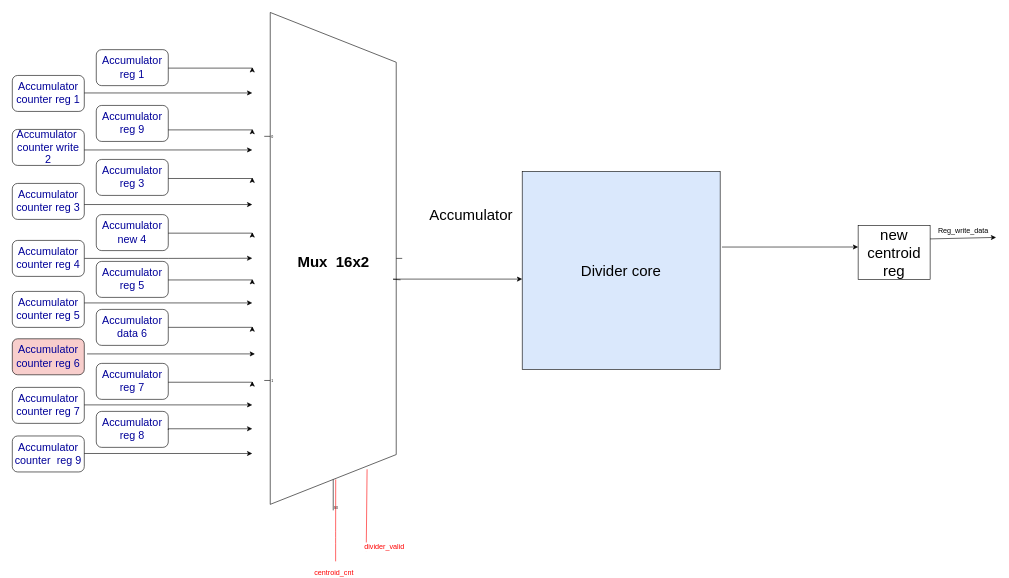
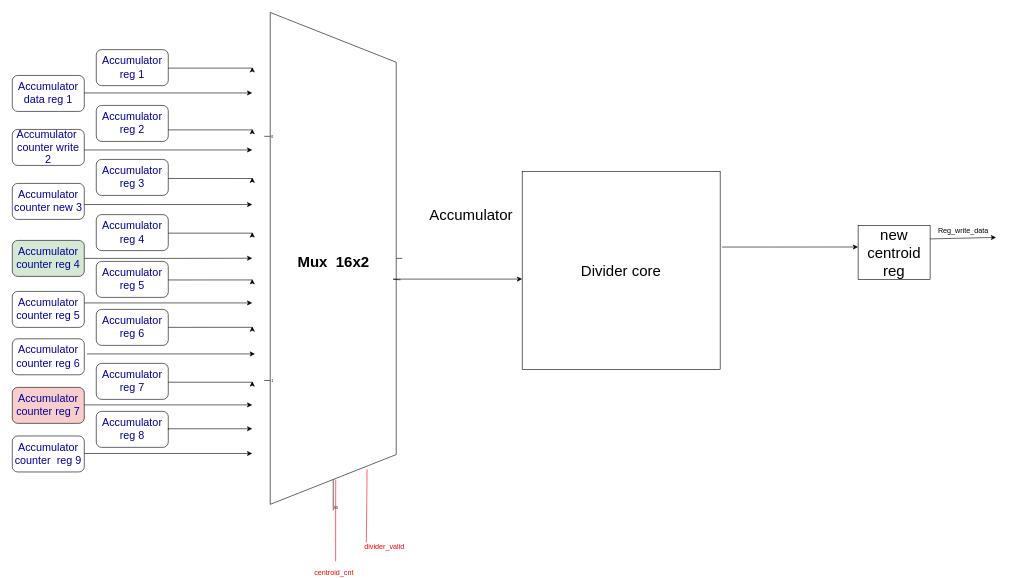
(48, 93) -> (48, 93)
(132, 123) -> (132, 123)
(48, 201) -> (48, 201)
(132, 233) -> (132, 233)
(48, 258) -> (48, 258)
(621, 270) -> (621, 270)
(132, 327) -> (132, 327)
(48, 357) -> (48, 357)
(48, 405) -> (48, 405)
